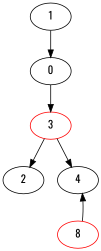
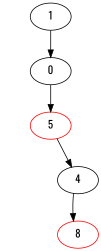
(51, 126) -> (51, 126)
(23, 180) -> none
(83, 211) -> (73, 203)
